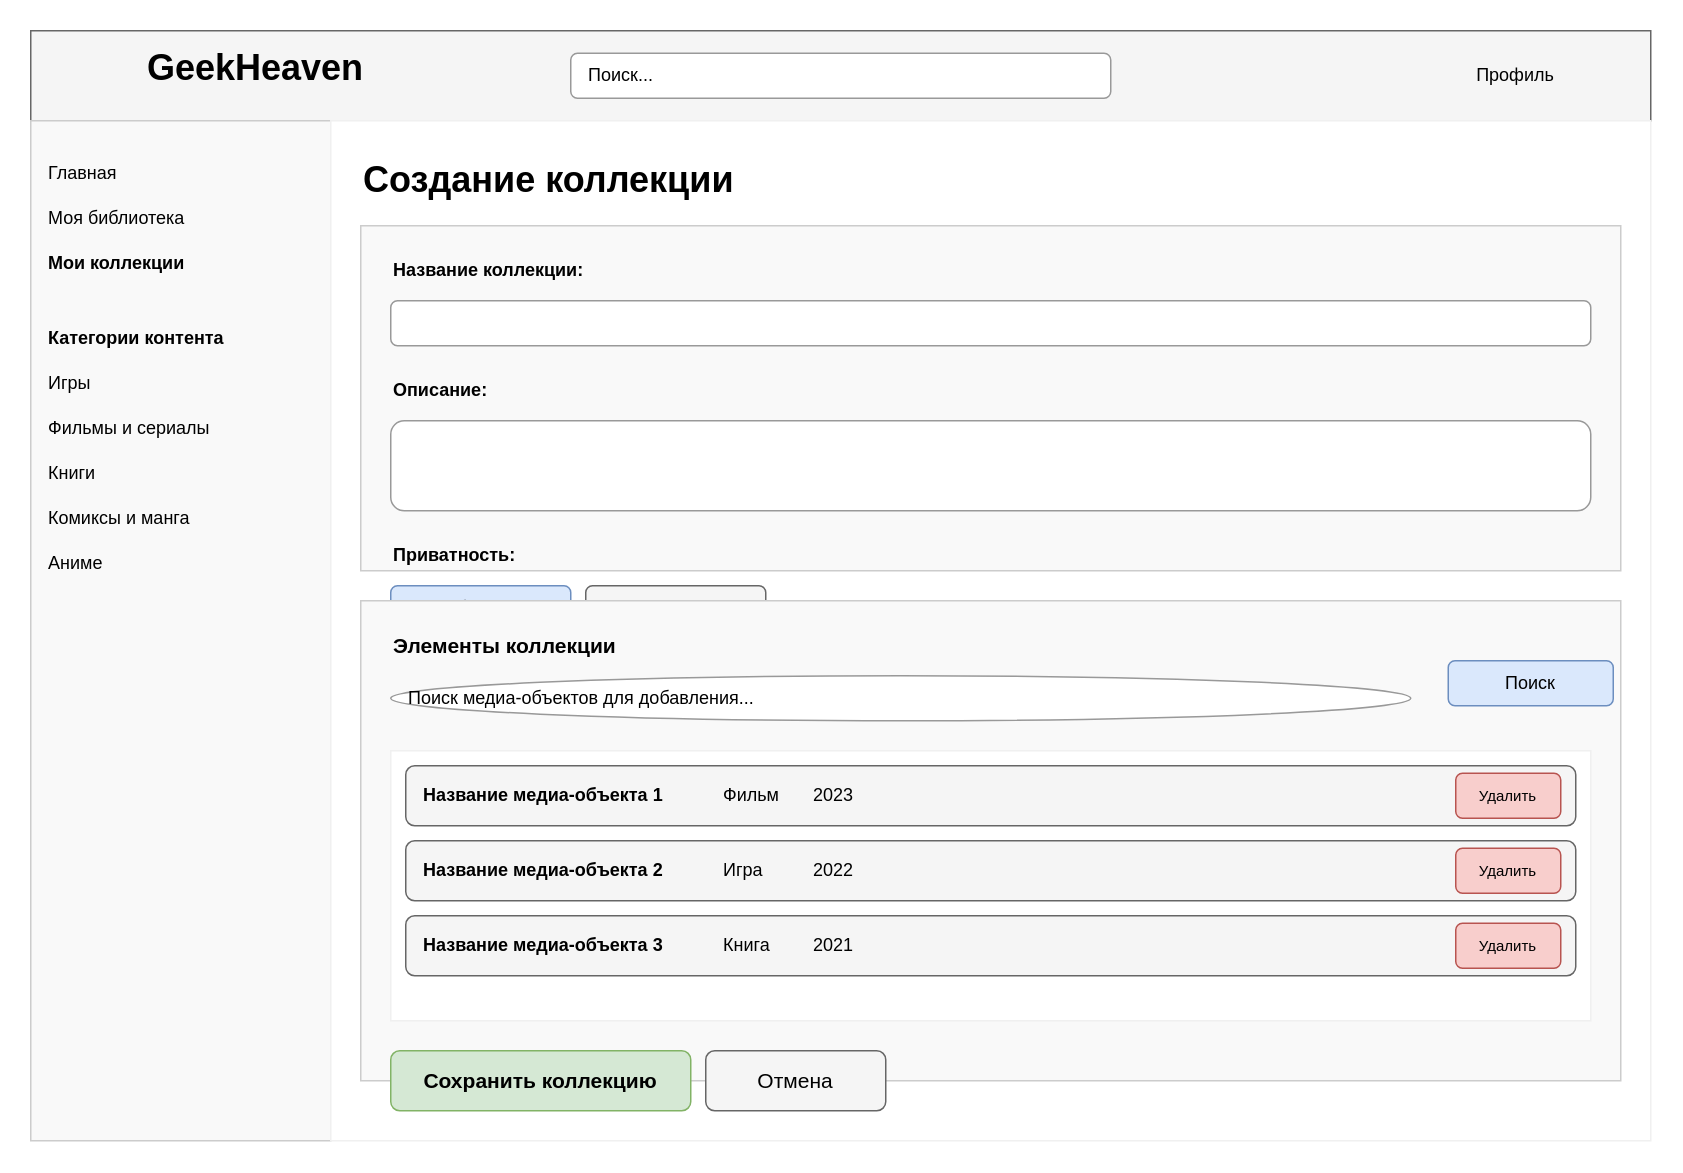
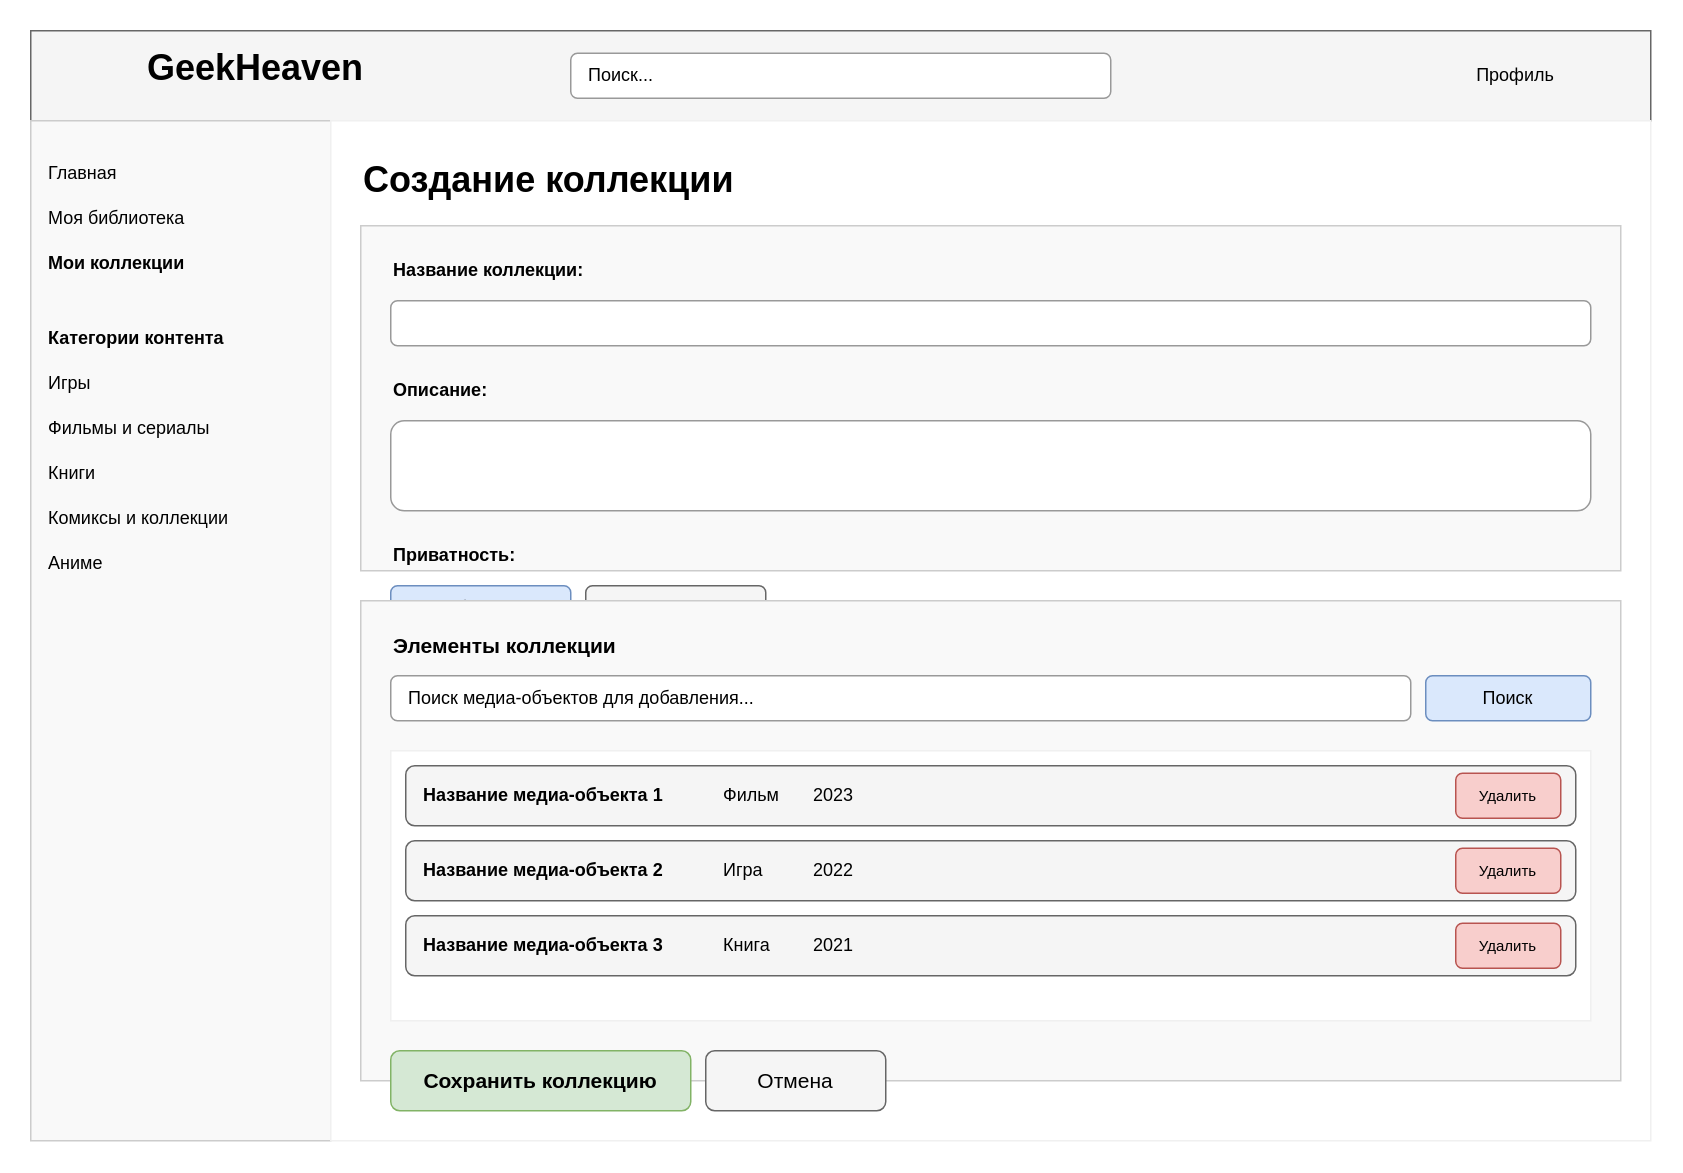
(120, 518) -> (140, 518)
(1531, 683) -> (1508, 698)
(901, 698) -> (901, 698)
